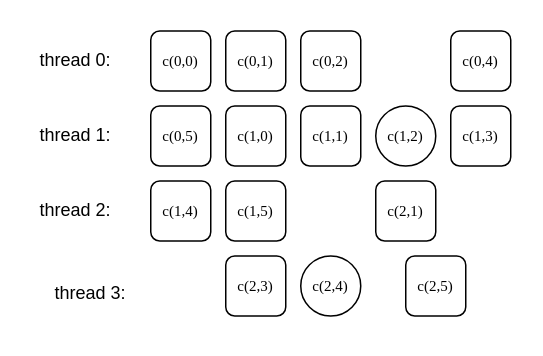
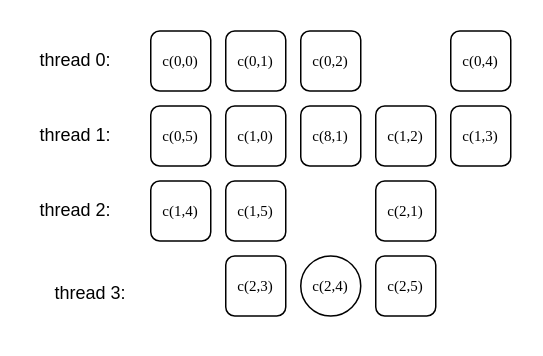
(331, 136) -> (331, 136)
(406, 136) -> (406, 136)
(436, 286) -> (406, 286)
